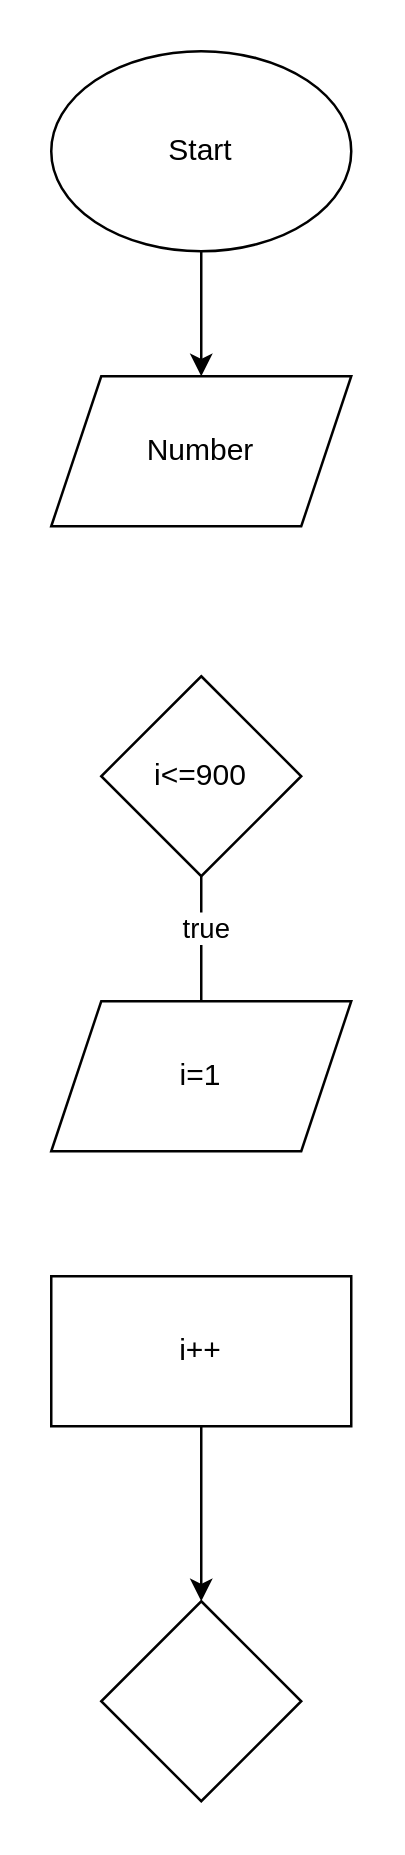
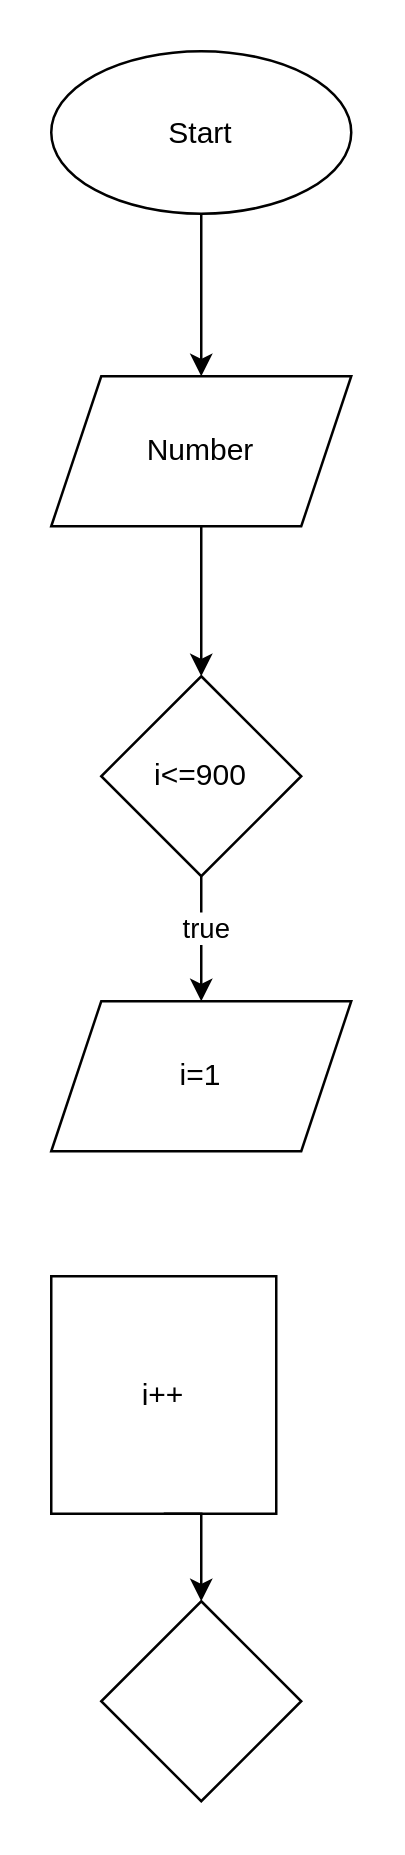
(201, 151) -> (201, 133)
none -> (201, 593)
(201, 990) -> (201, 983)
(201, 1351) -> (164, 1395)
